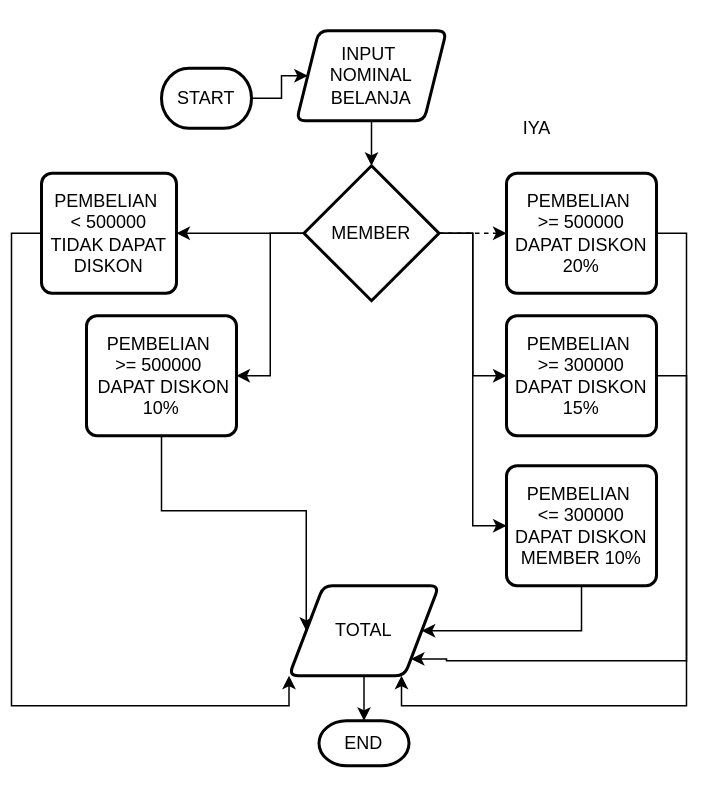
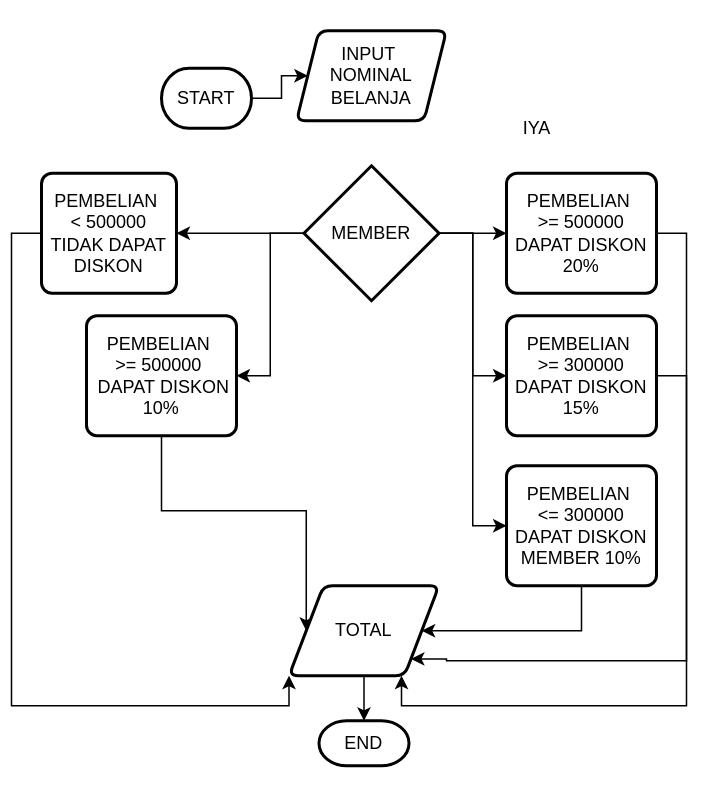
(371, 138) -> none
(484, 233) -> (484, 233)
